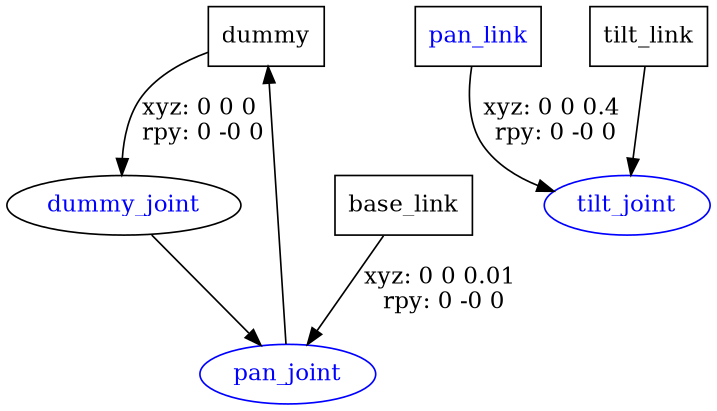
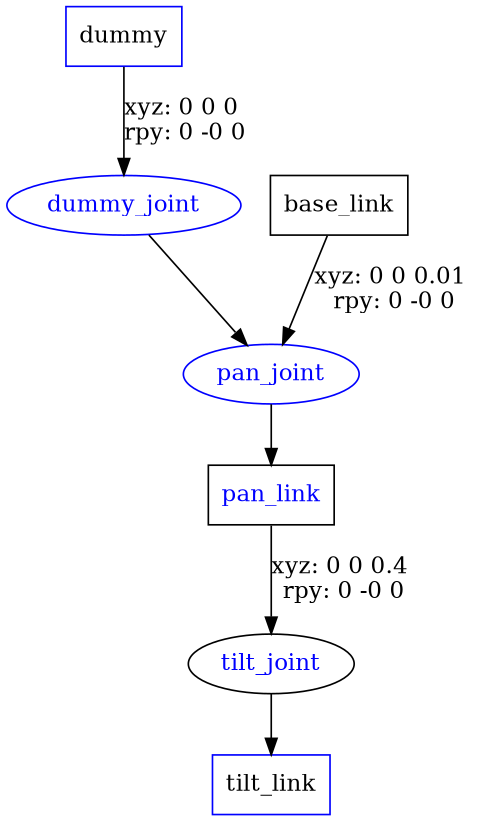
(266, 36) -> (124, 36)
(649, 36) -> (271, 785)
(639, 113) -> (271, 716)
(124, 205) -> (124, 205)
(627, 205) -> (271, 664)
(278, 214) -> (271, 426)
